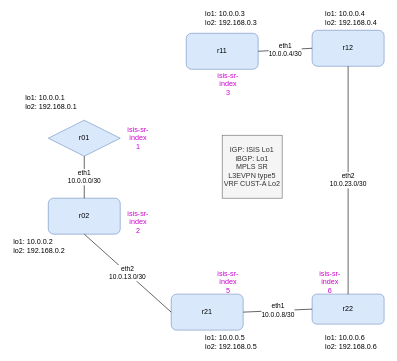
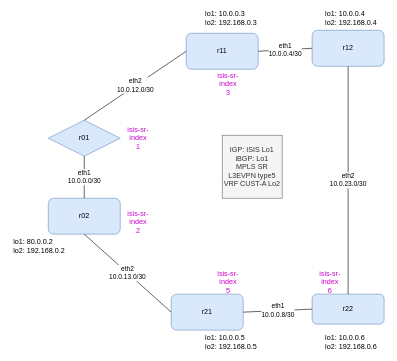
none -> (135, 86)
(51, 102) -> none
(40, 246) -> (40, 246)
